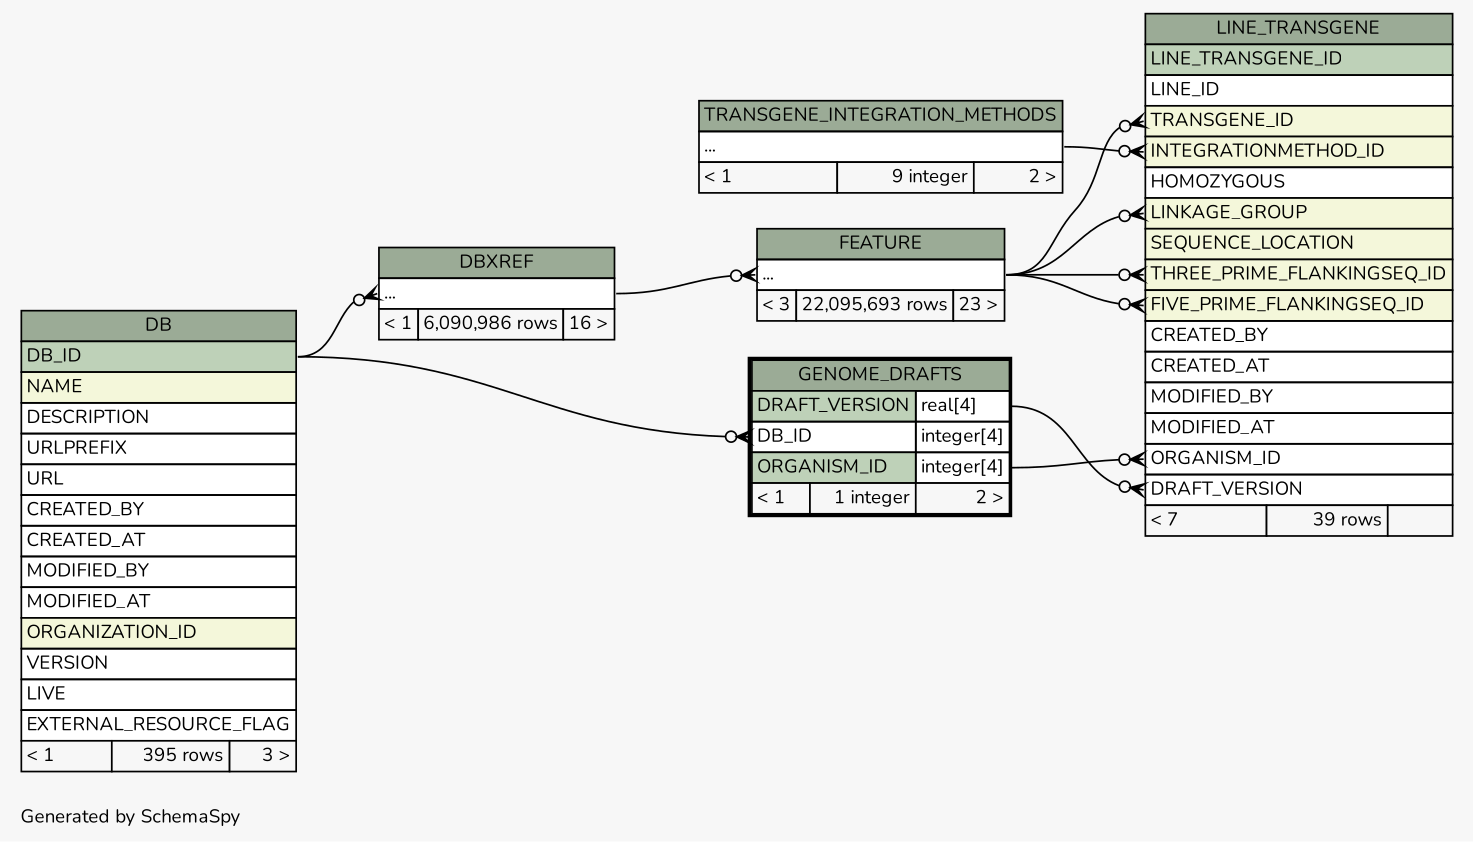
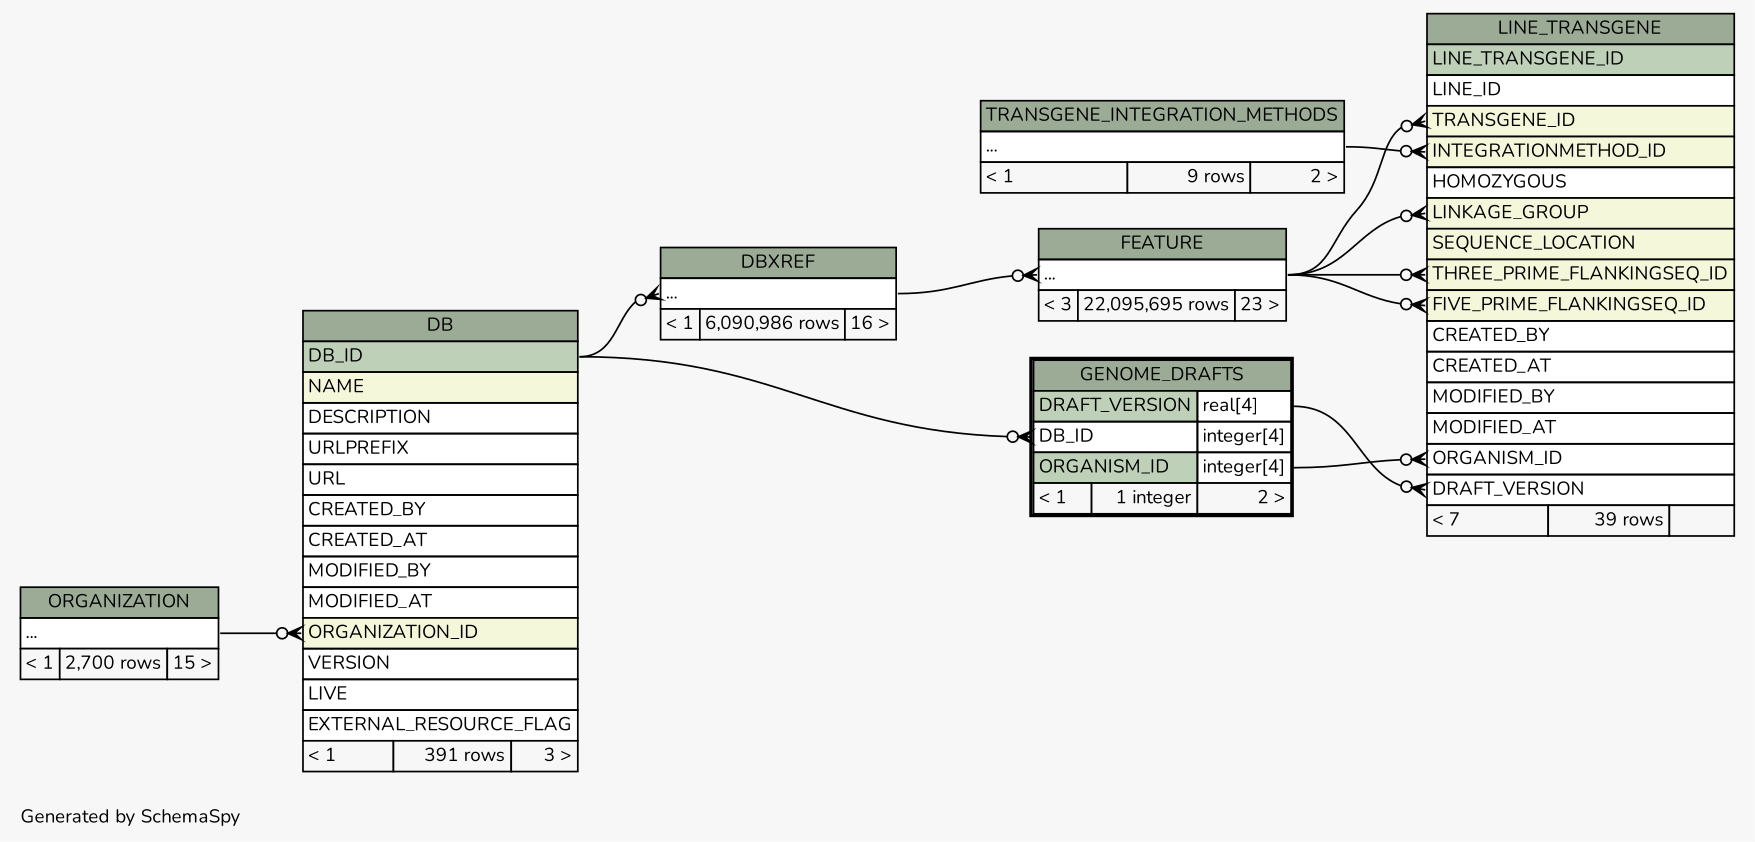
(930, 177) -> (1216, 177)
(875, 305) -> (1156, 305)
none -> (119, 633)
(183, 755) -> (465, 755)
